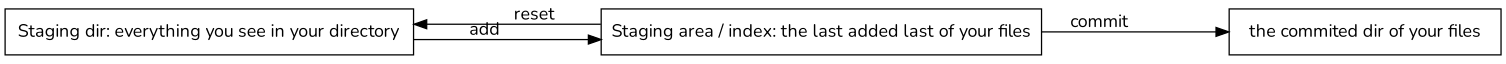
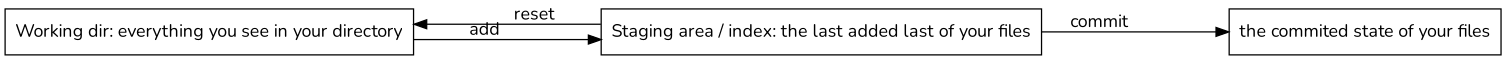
(209, 32) -> (209, 32)
(1365, 32) -> (1365, 32)
